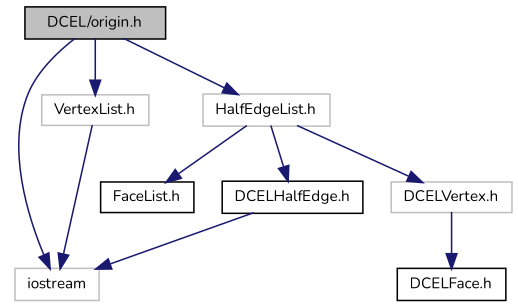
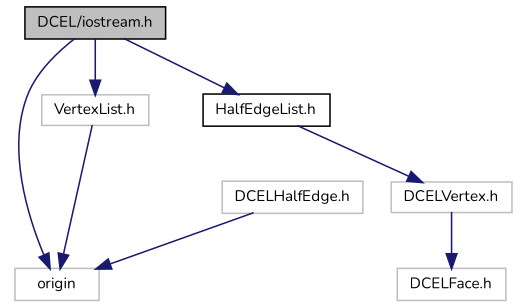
(95, 23) -> (95, 23)
(267, 110) -> (267, 110)
(277, 146) -> none
(147, 197) -> none
(293, 197) -> (293, 197)
(57, 284) -> (57, 284)
(452, 284) -> (452, 284)
